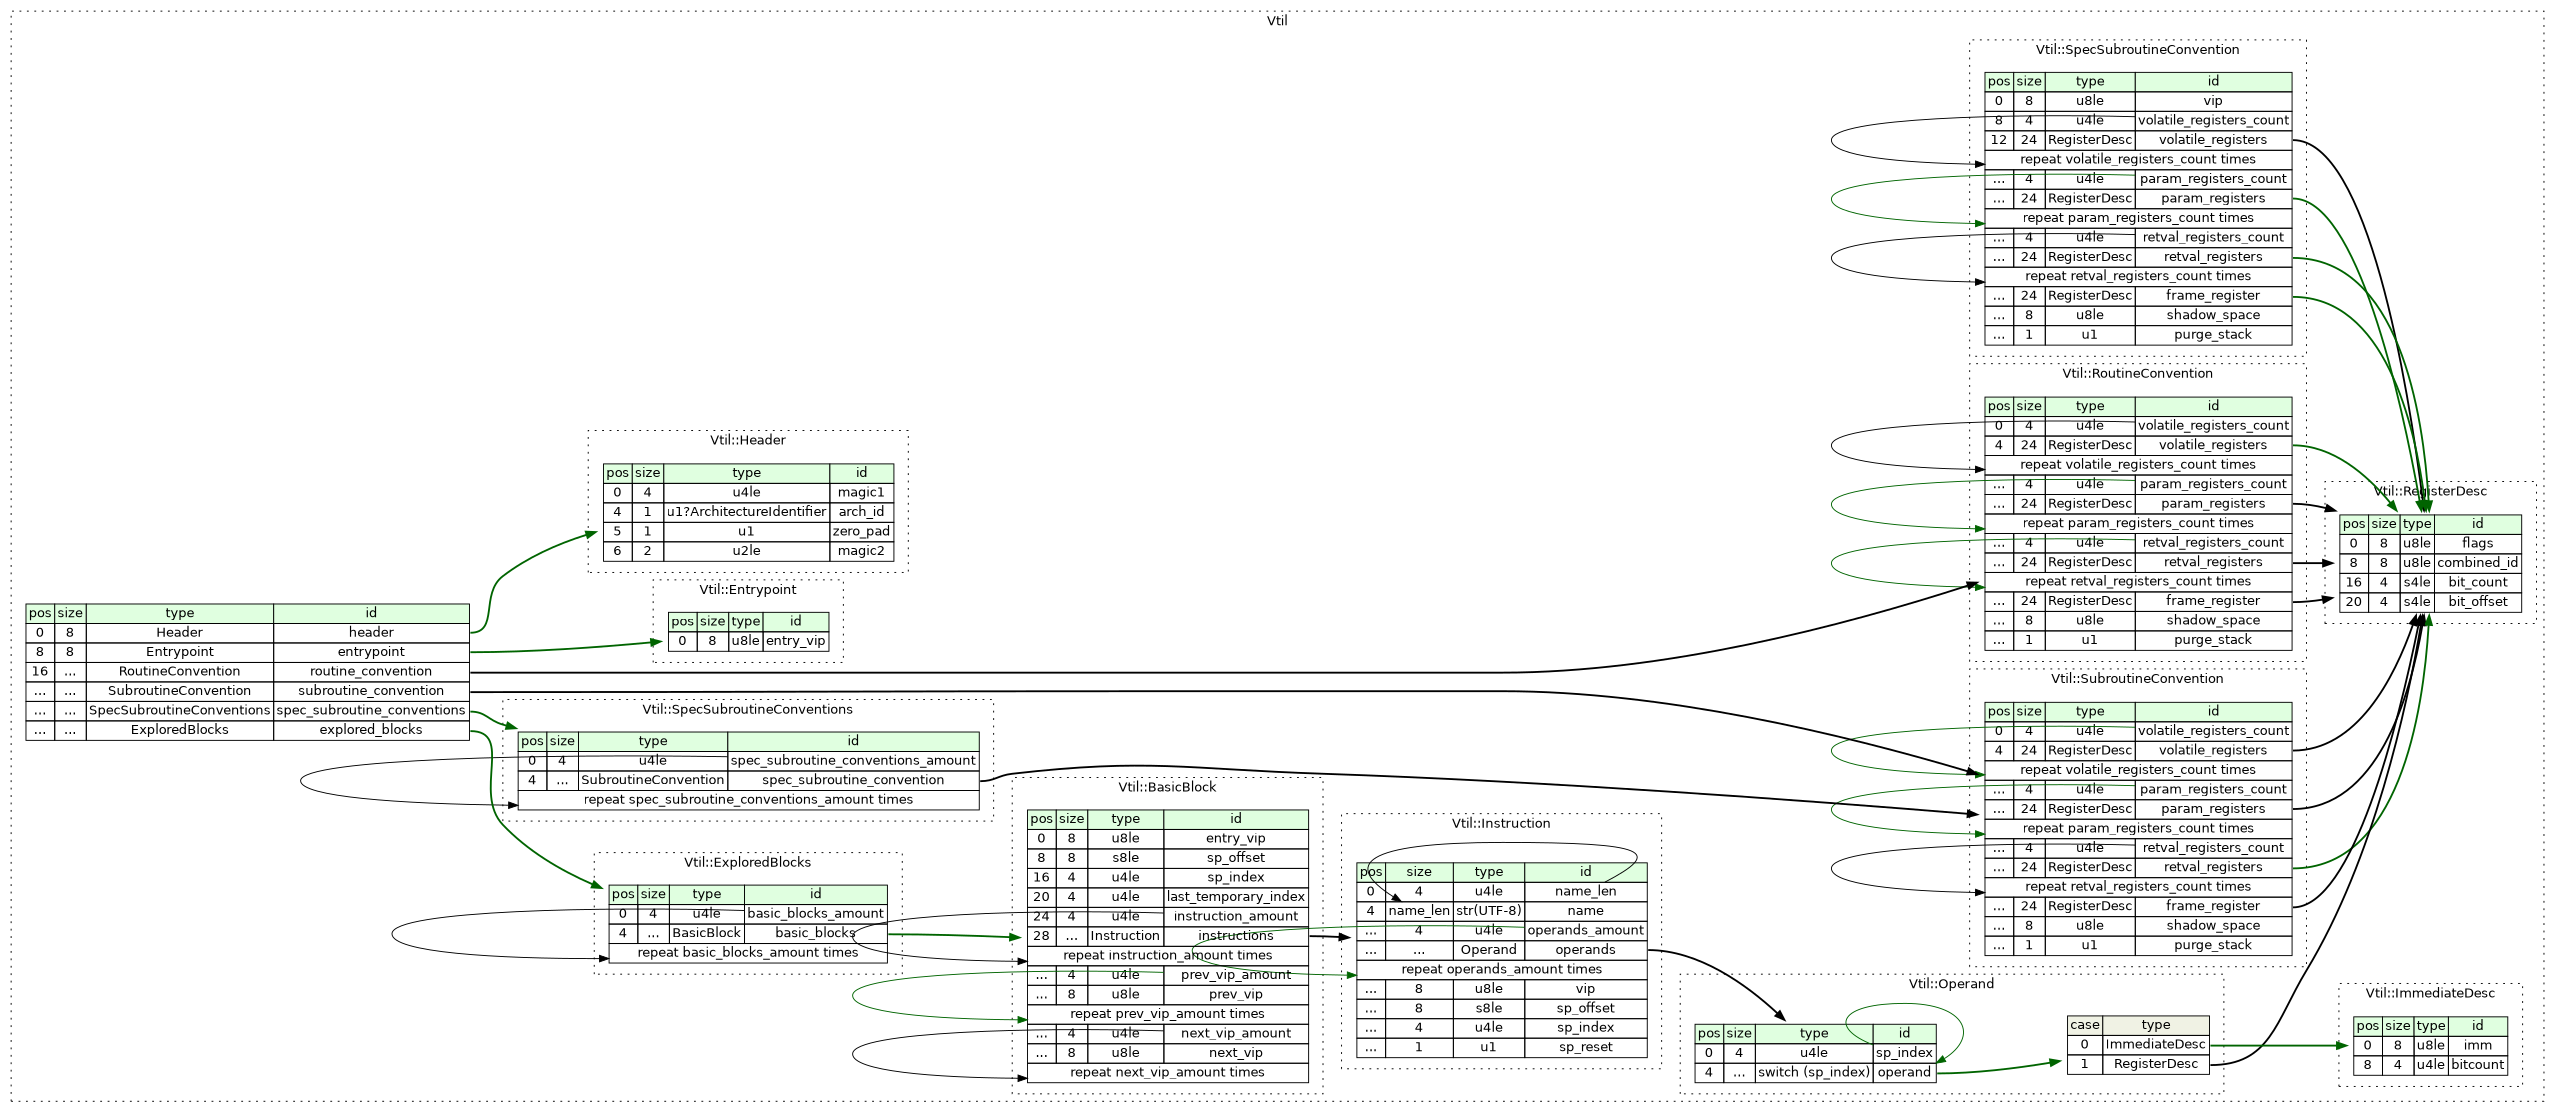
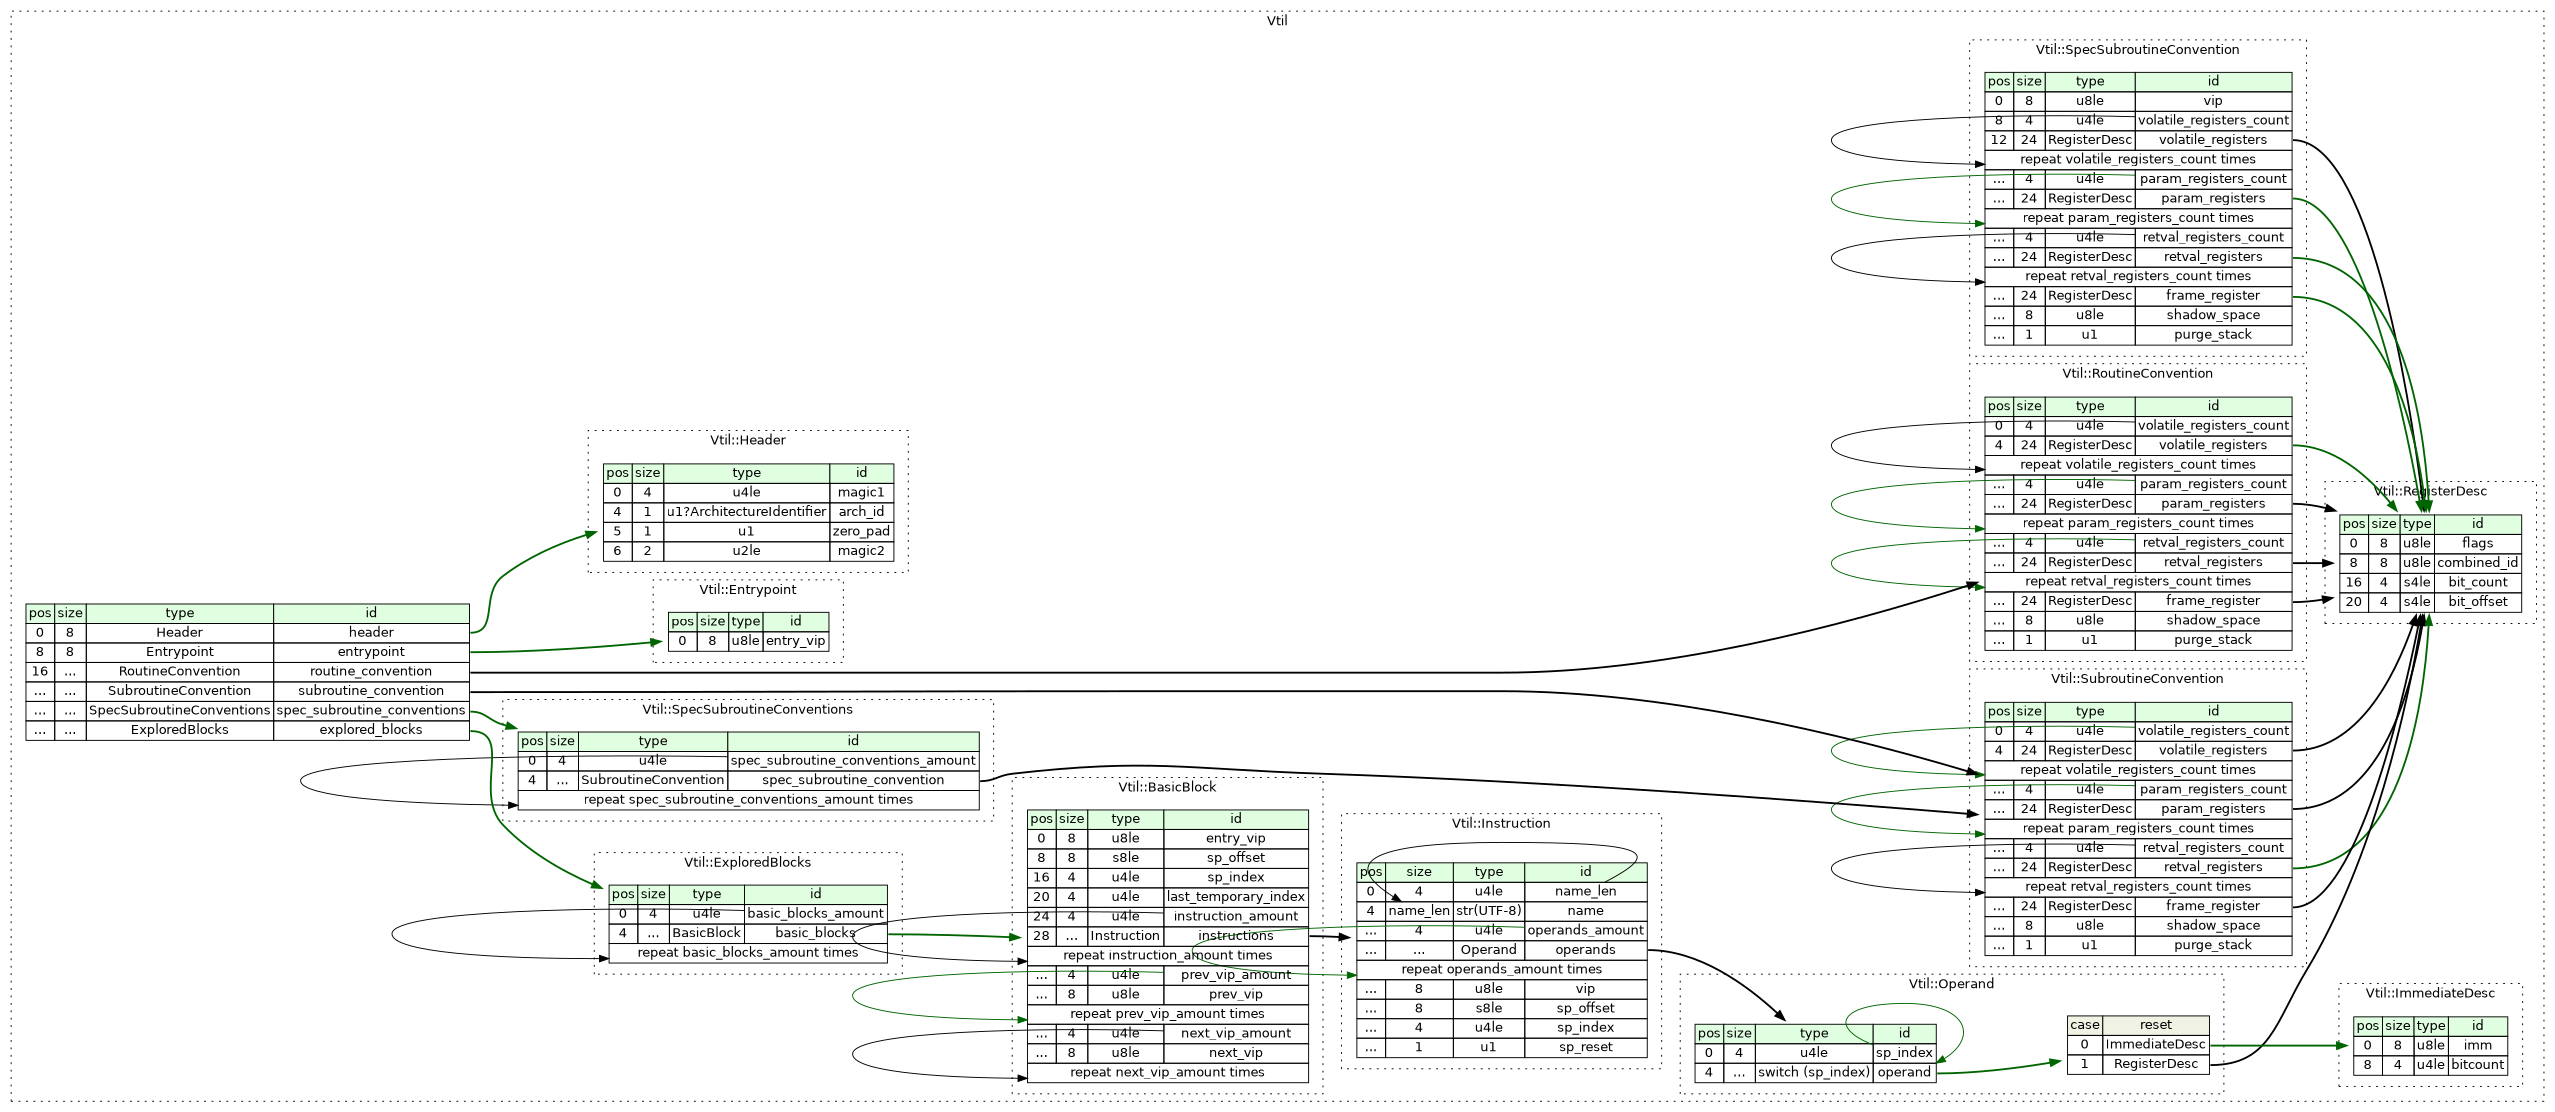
(2156, 1025) -> (2156, 1025)
